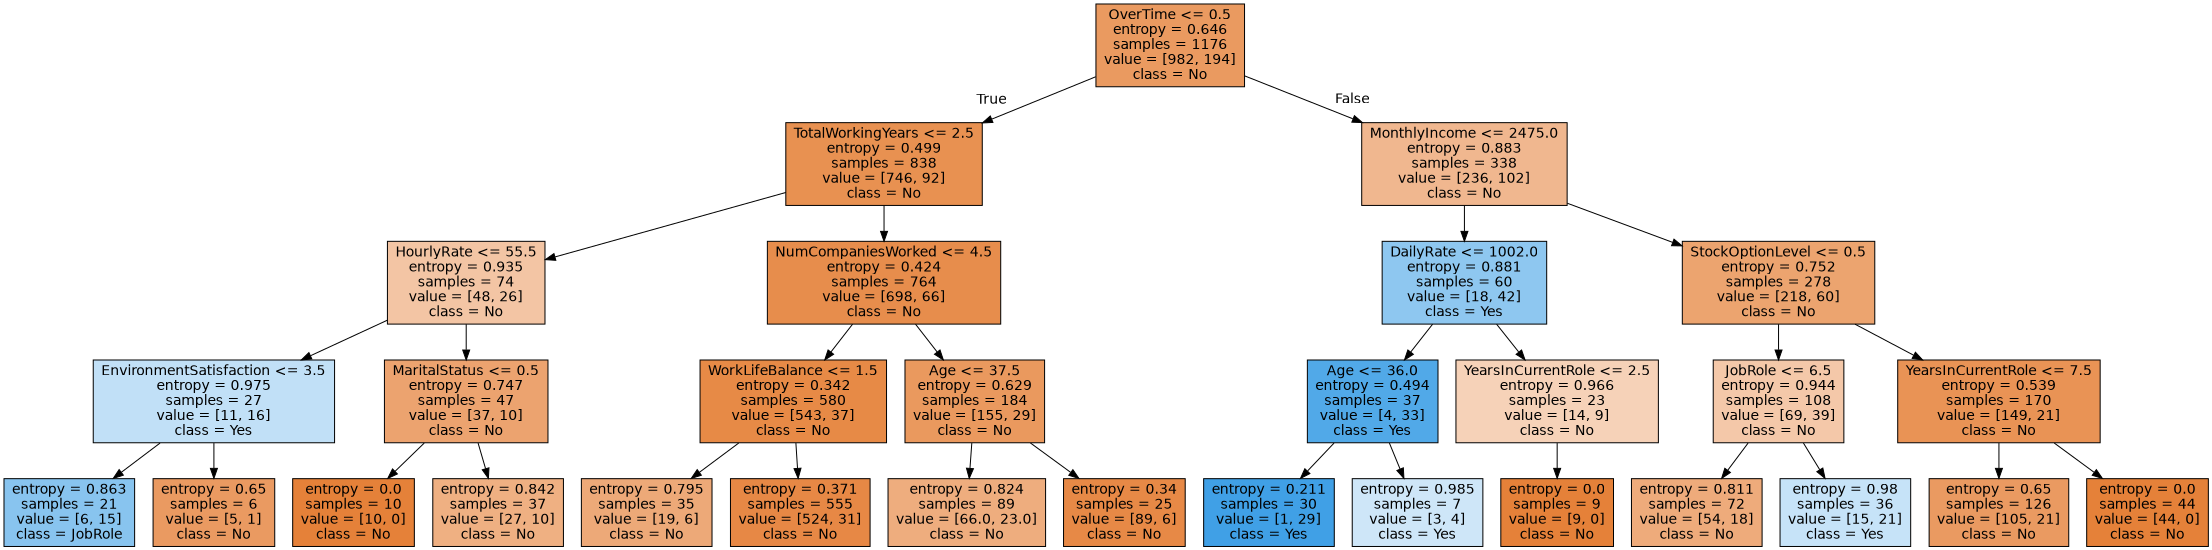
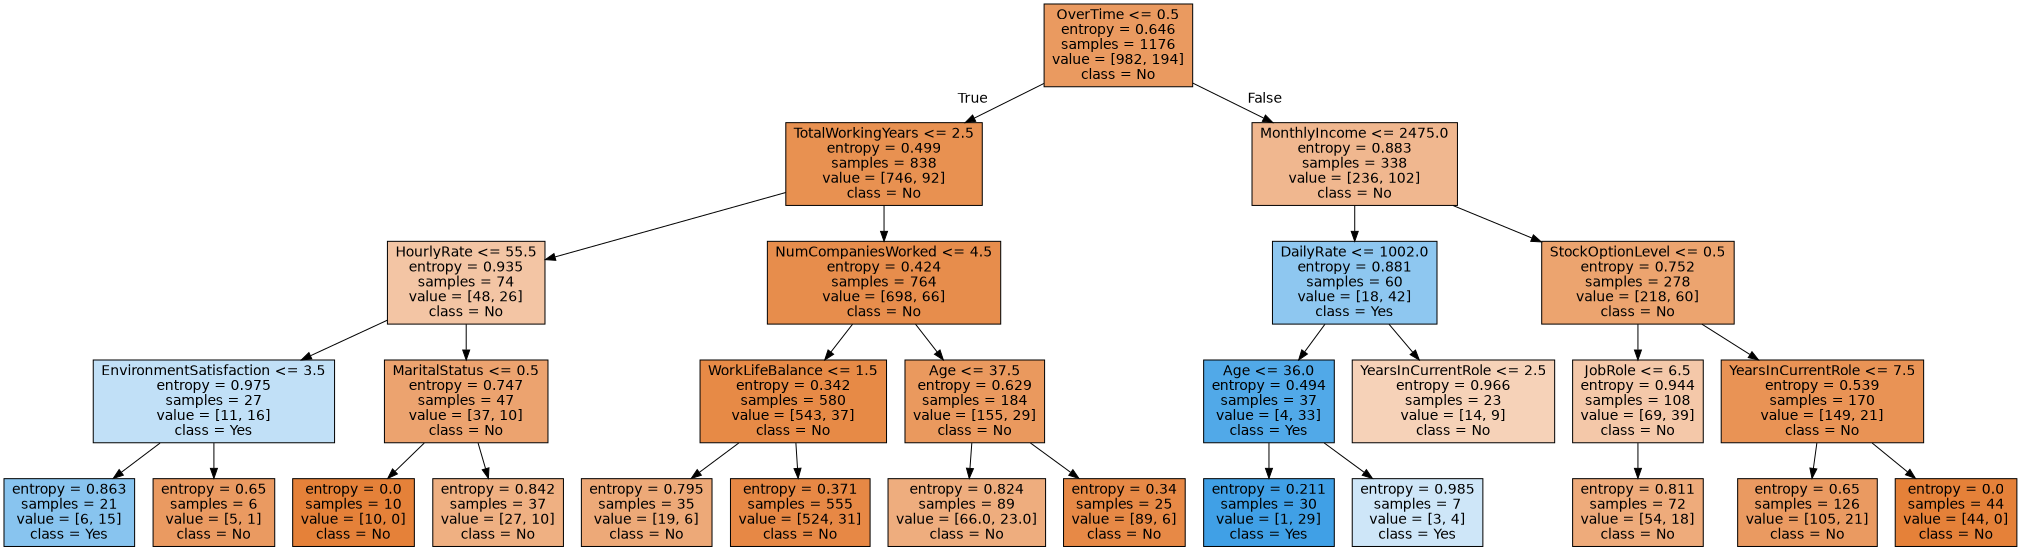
(69, 513) -> (69, 513)
(1557, 513) -> none
(1845, 513) -> none
